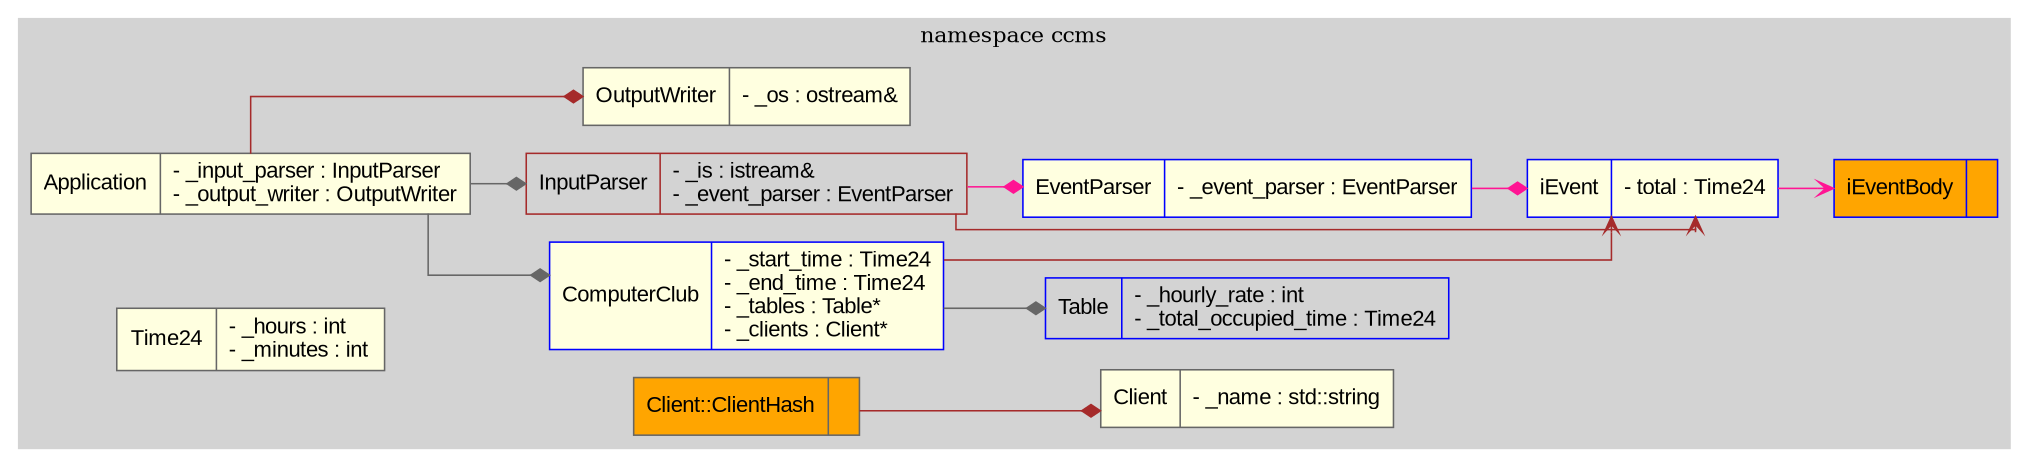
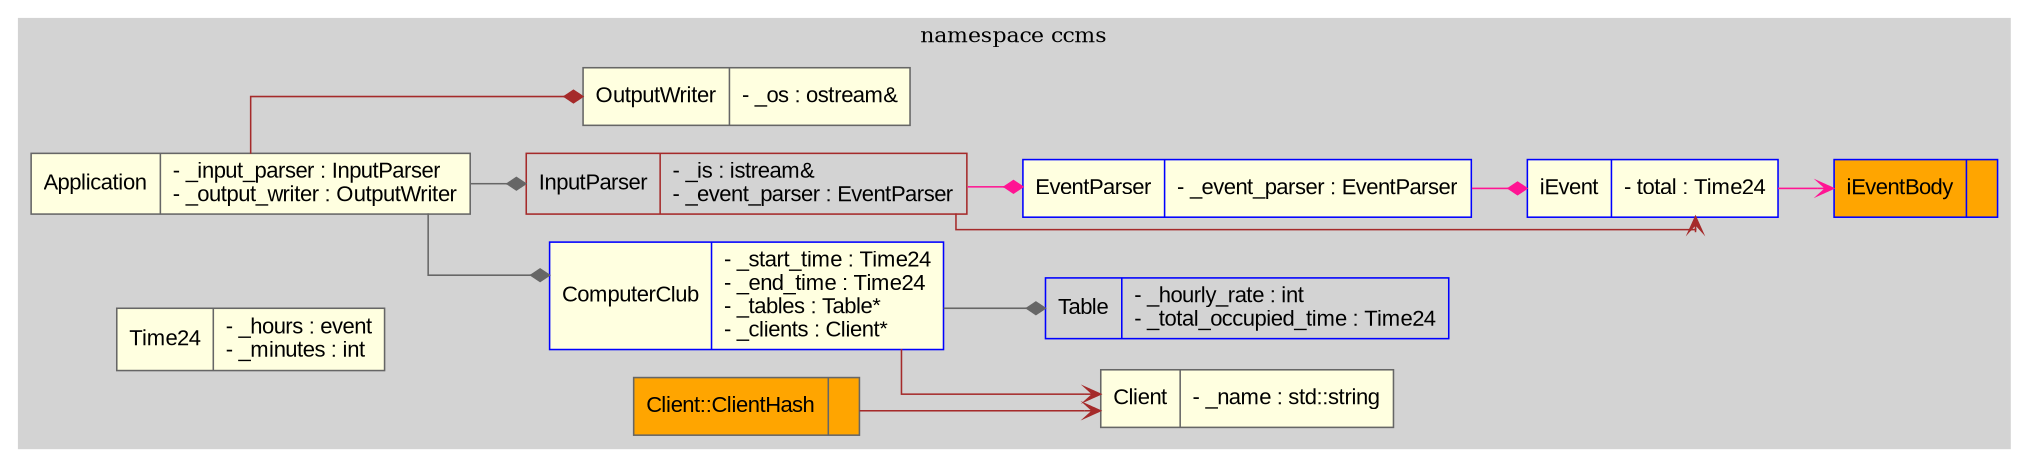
(1292, 260) -> (971, 394)
(288, 327) -> (299, 327)
(972, 411) -> (972, 411)
